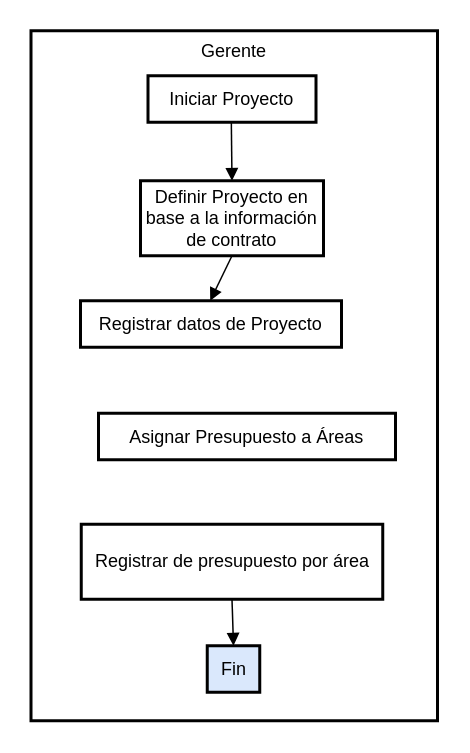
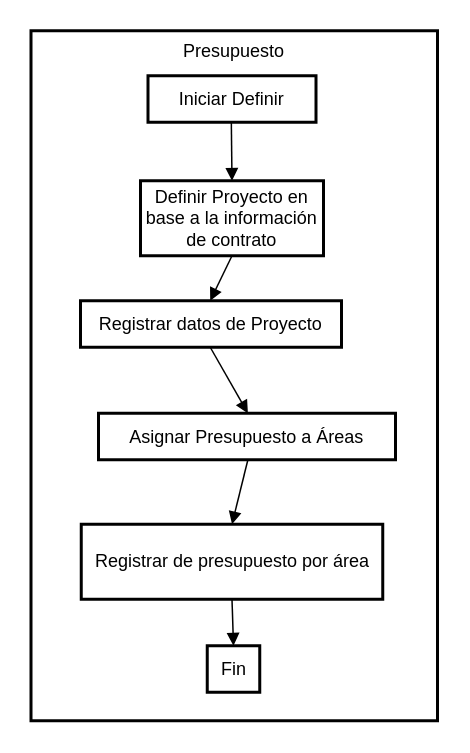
(234, 52) -> (234, 52)
(232, 100) -> (232, 100)
none -> (226, 375)
none -> (241, 488)
(233, 669) -> (233, 669)
